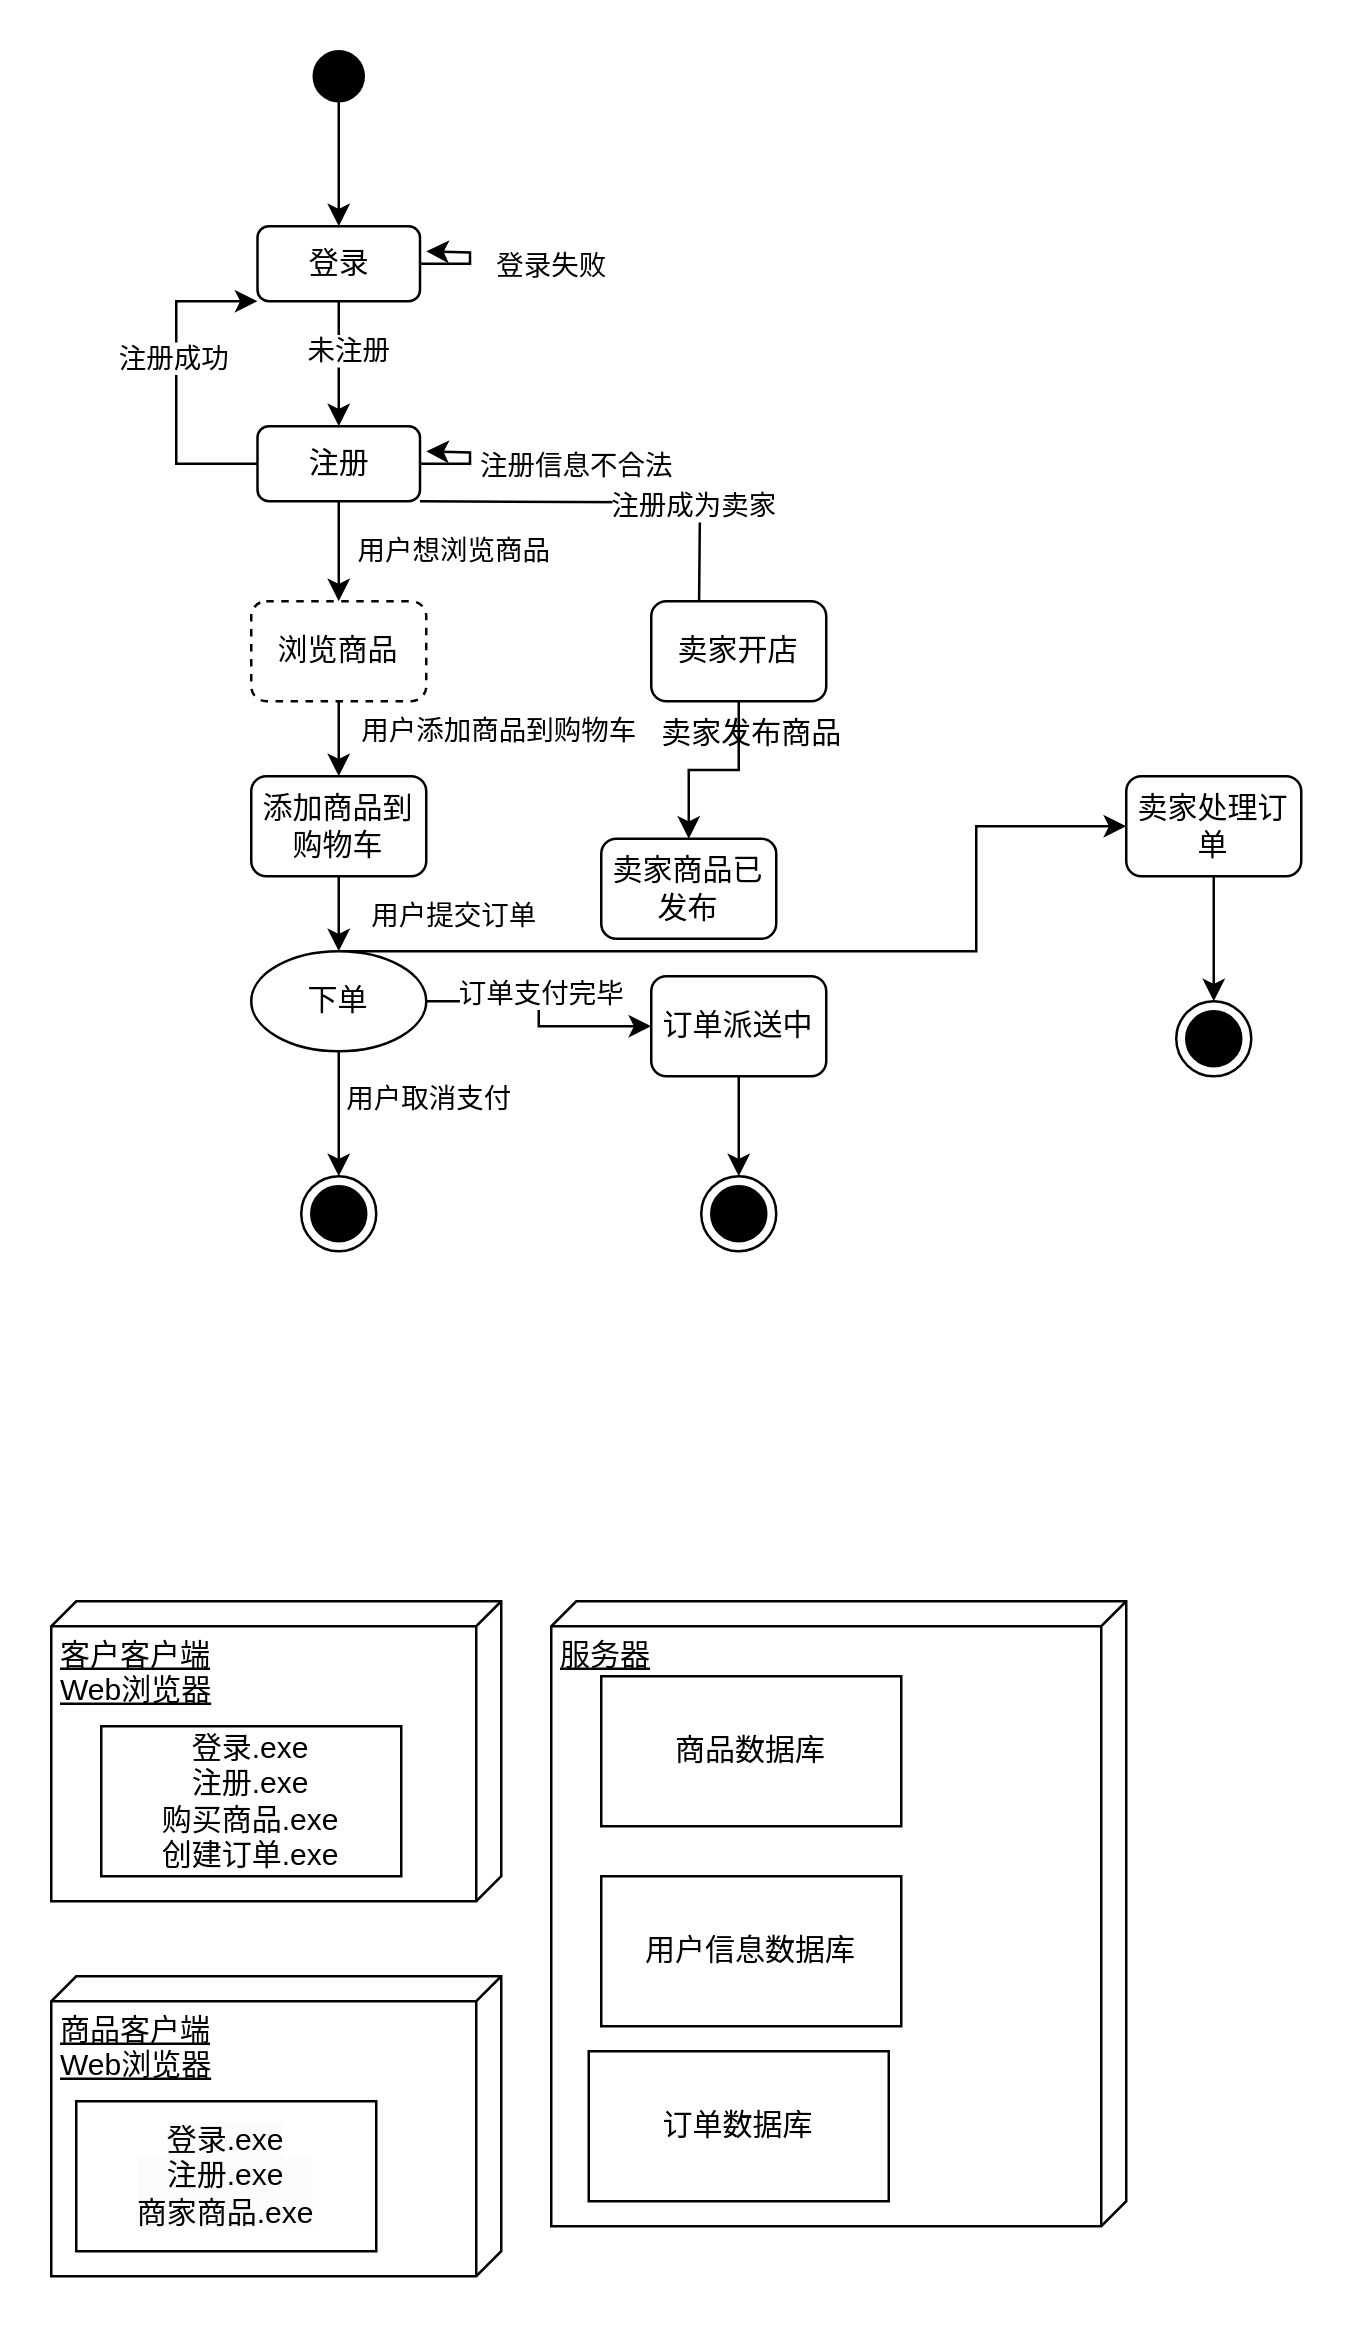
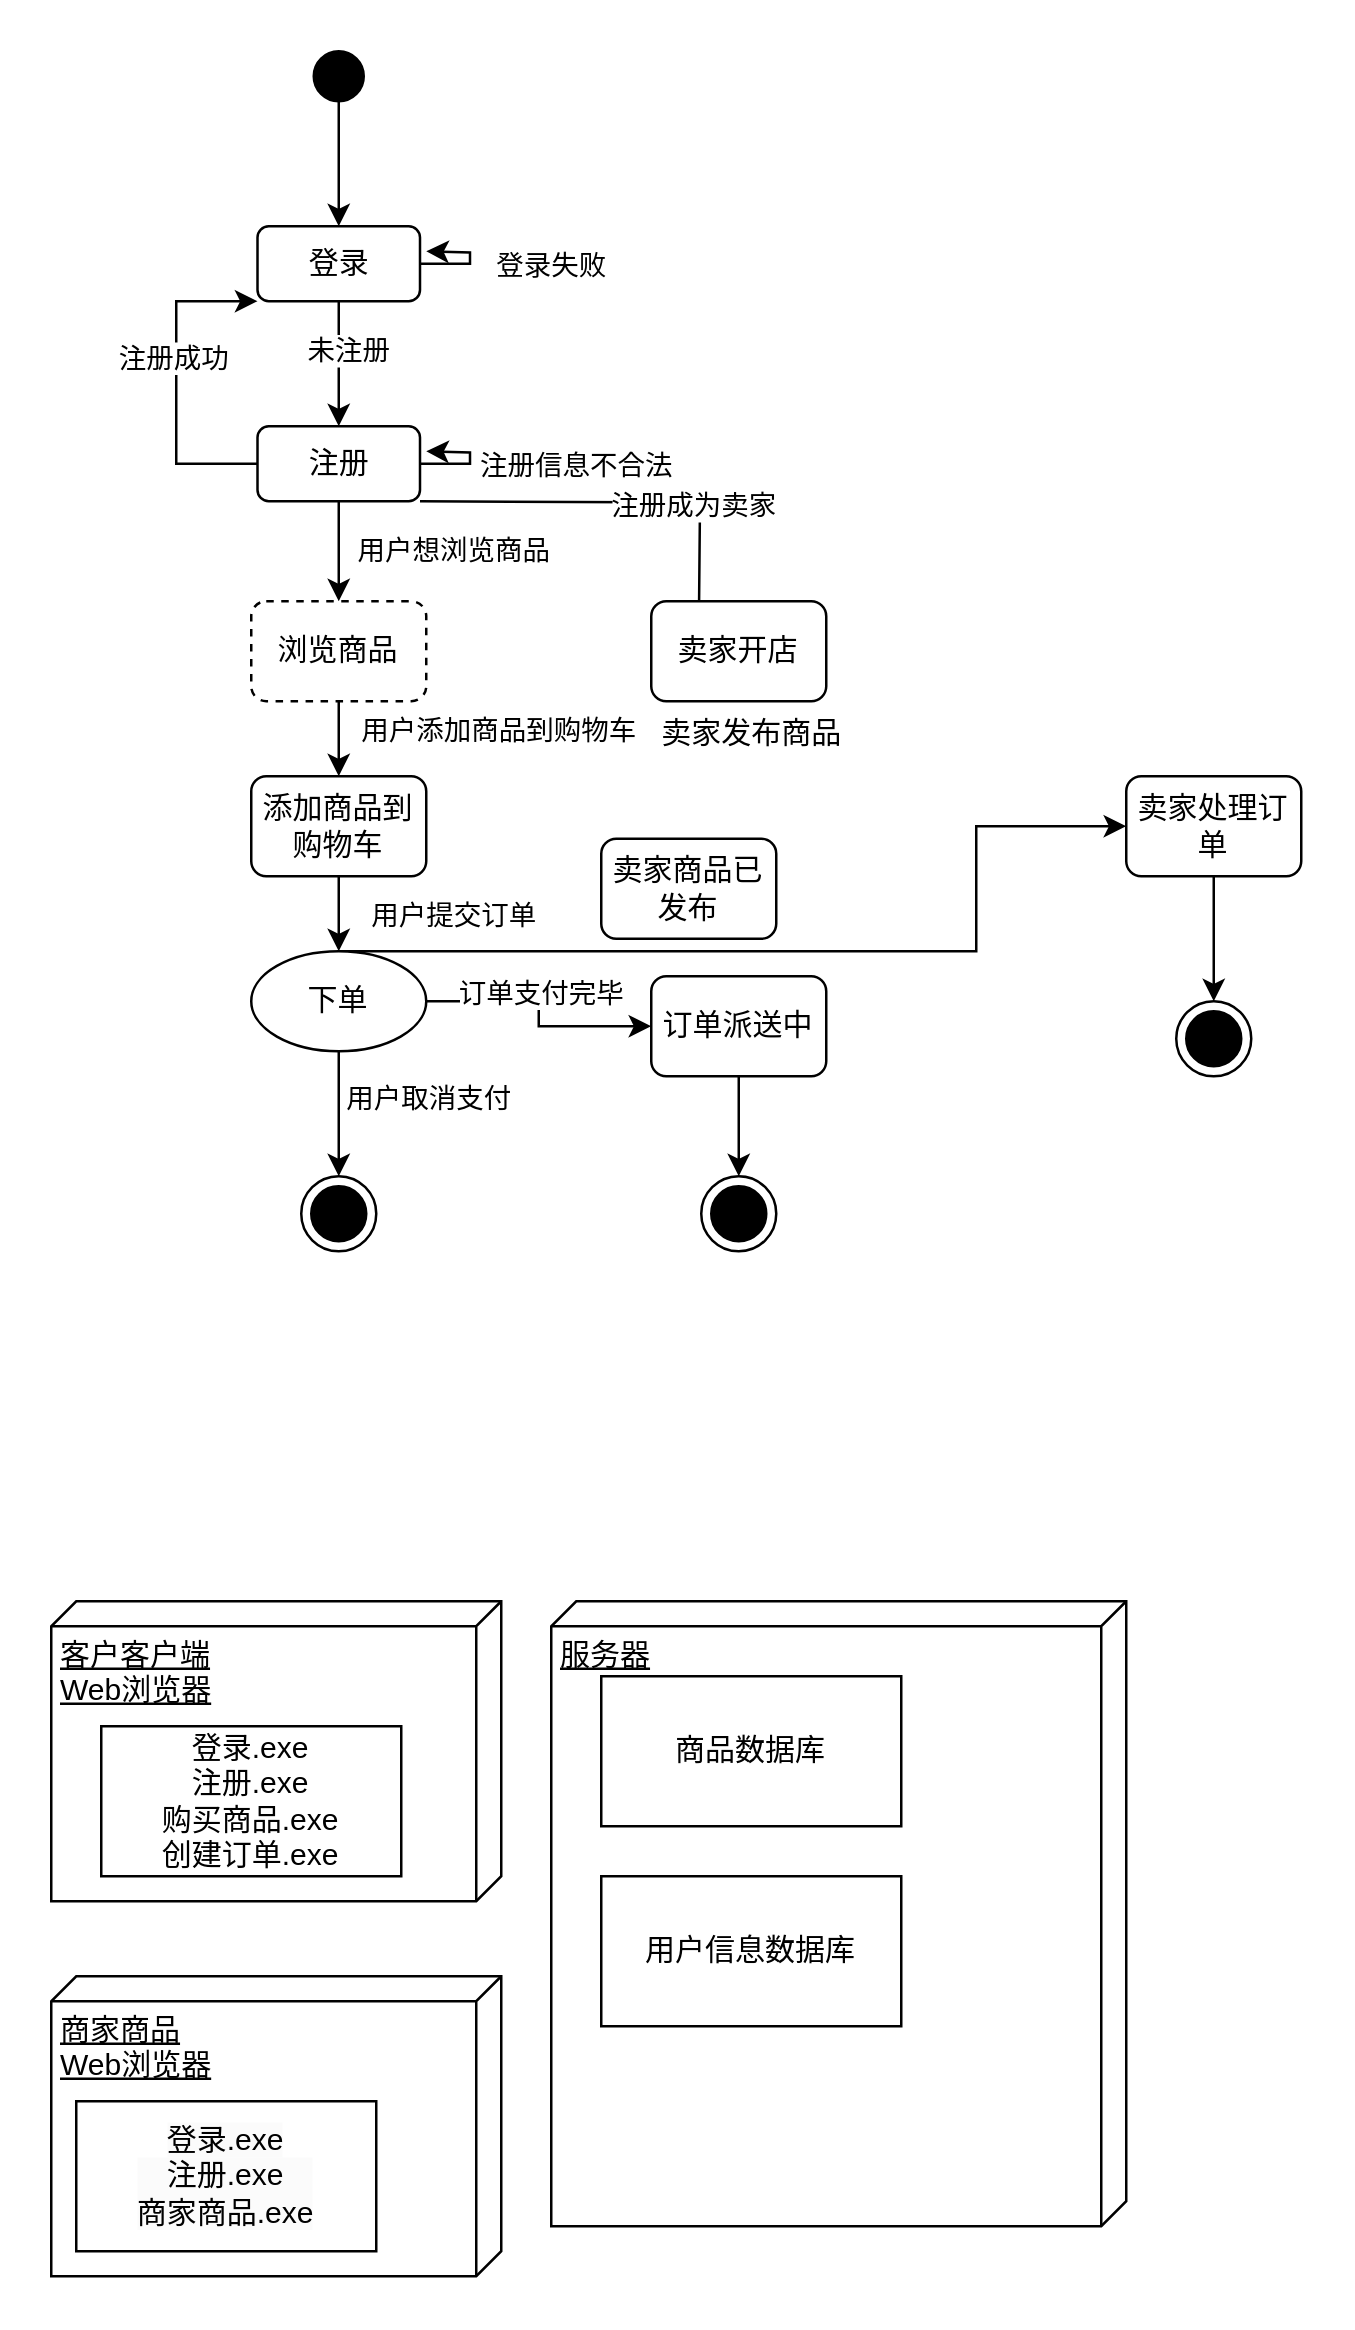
(722, 770) -> none
(136, 2050) -> (131, 2050)
(739, 2126) -> none
